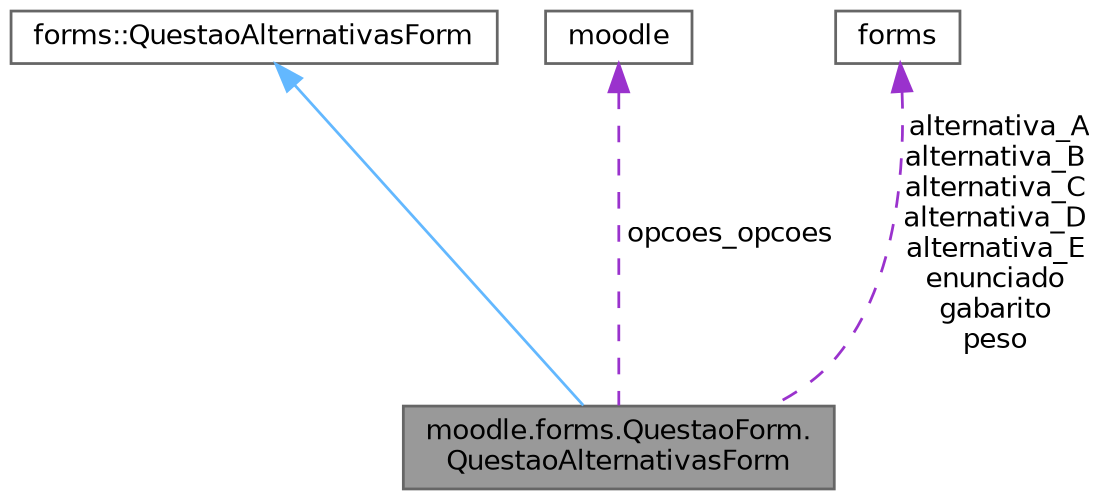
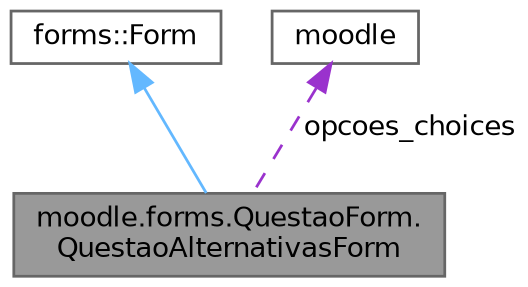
(254, 37) -> (116, 37)
(898, 37) -> none
(727, 235) -> (406, 128)
